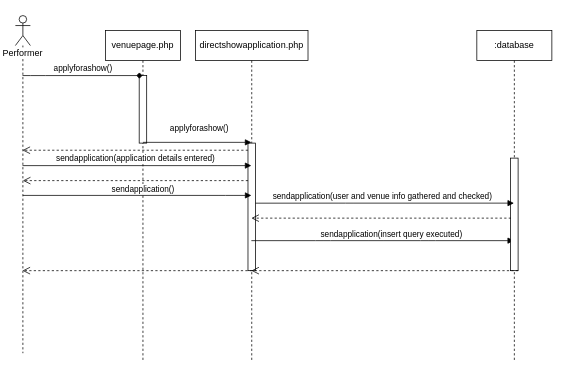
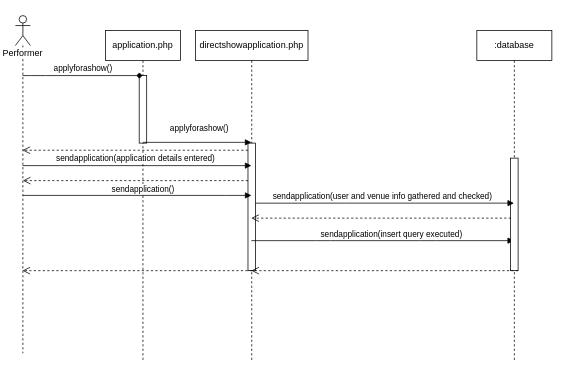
(143, 45) -> (143, 45)
